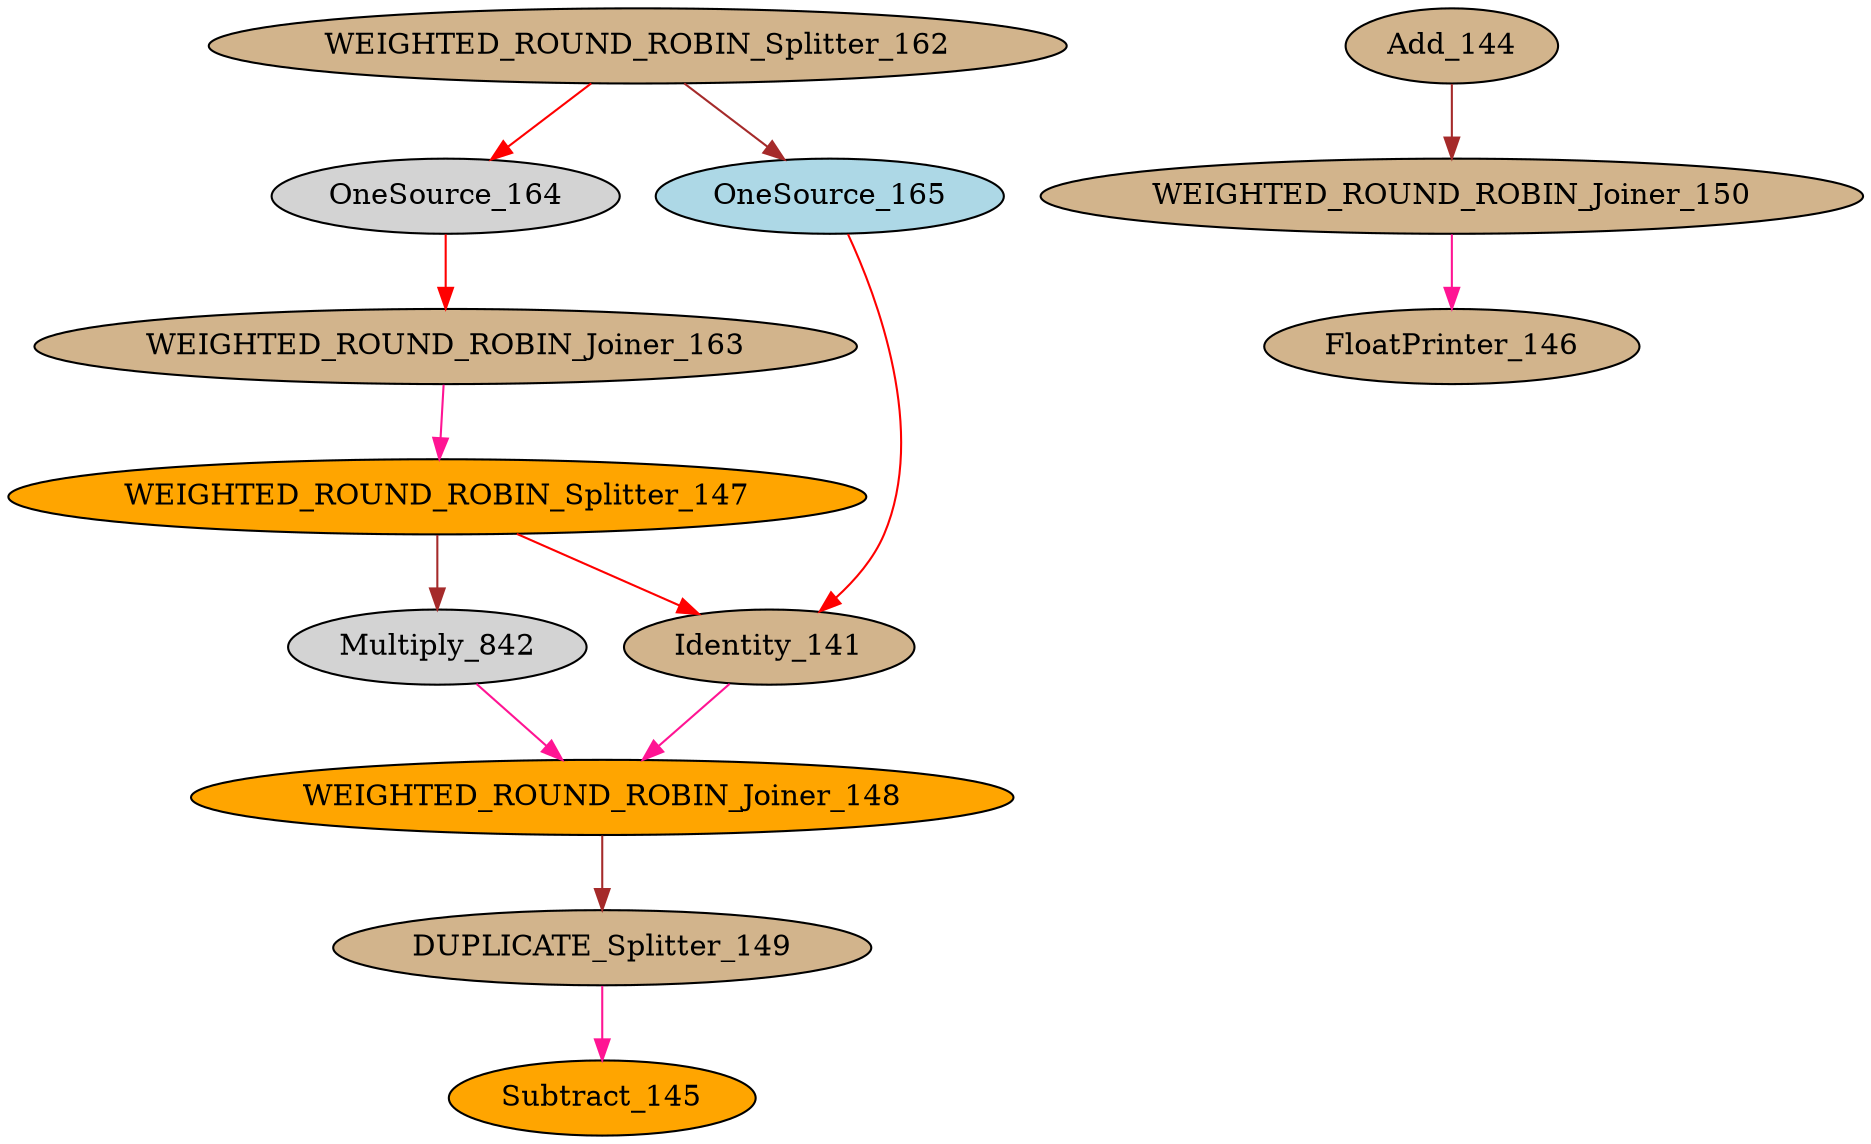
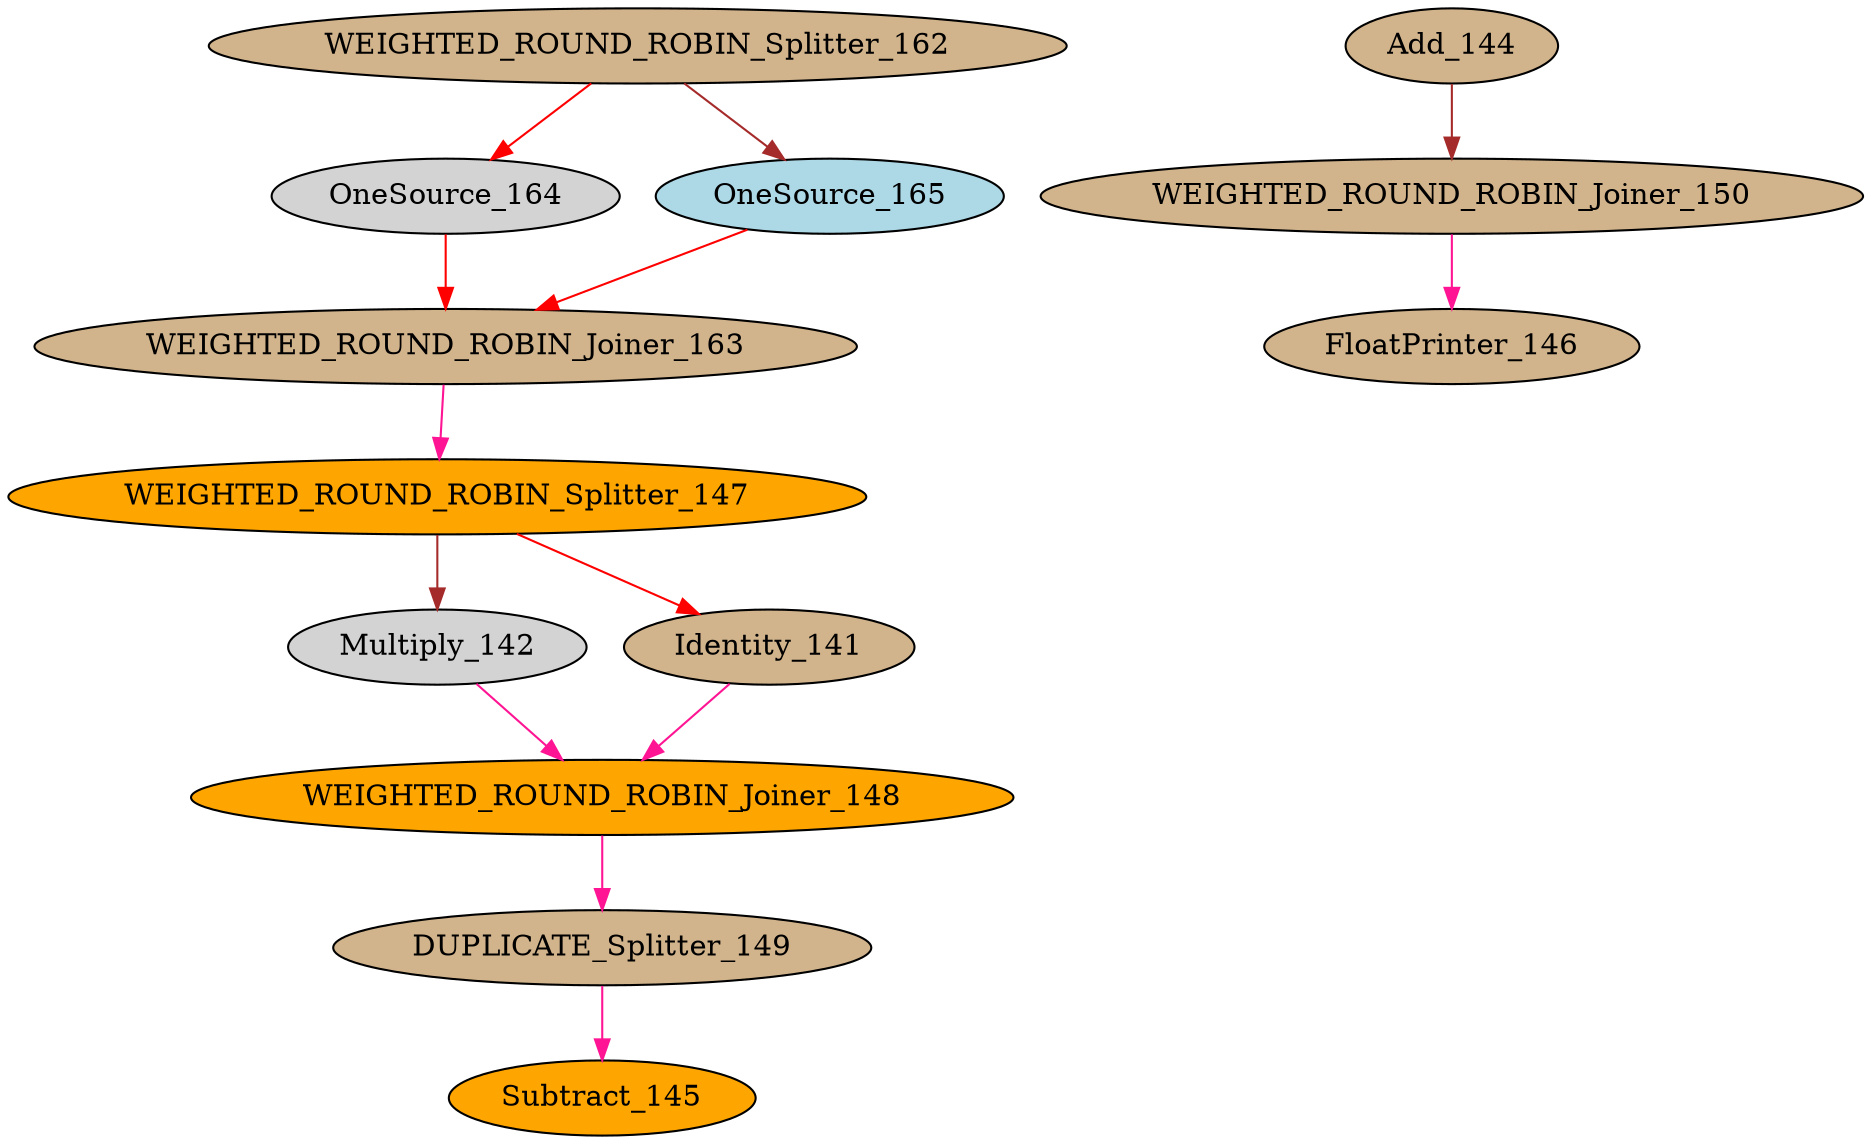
(900, 421) -> (652, 266)
(437, 647) -> (437, 647)
(602, 862) -> (602, 862)
